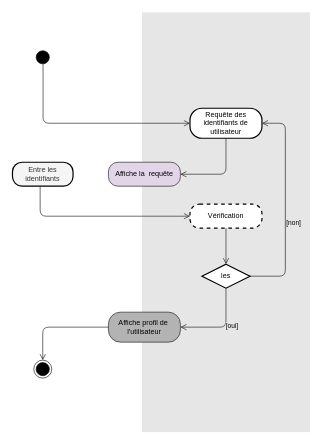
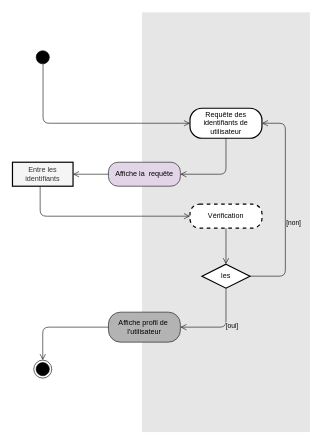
(43, 174) -> (43, 174)
none -> (91, 174)
